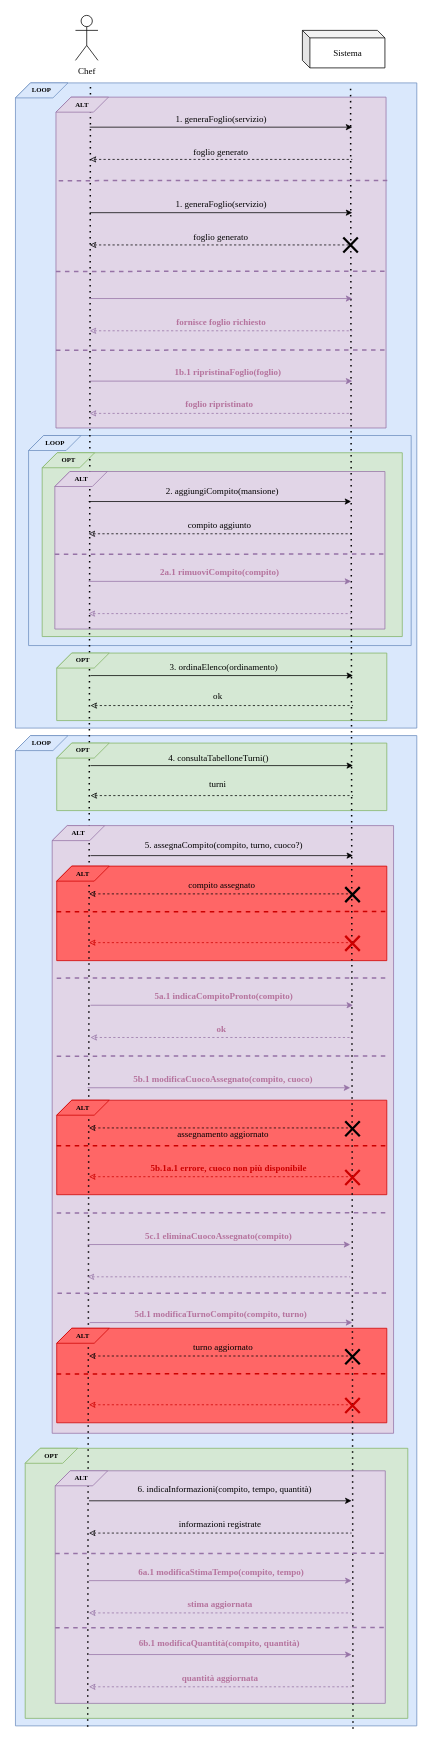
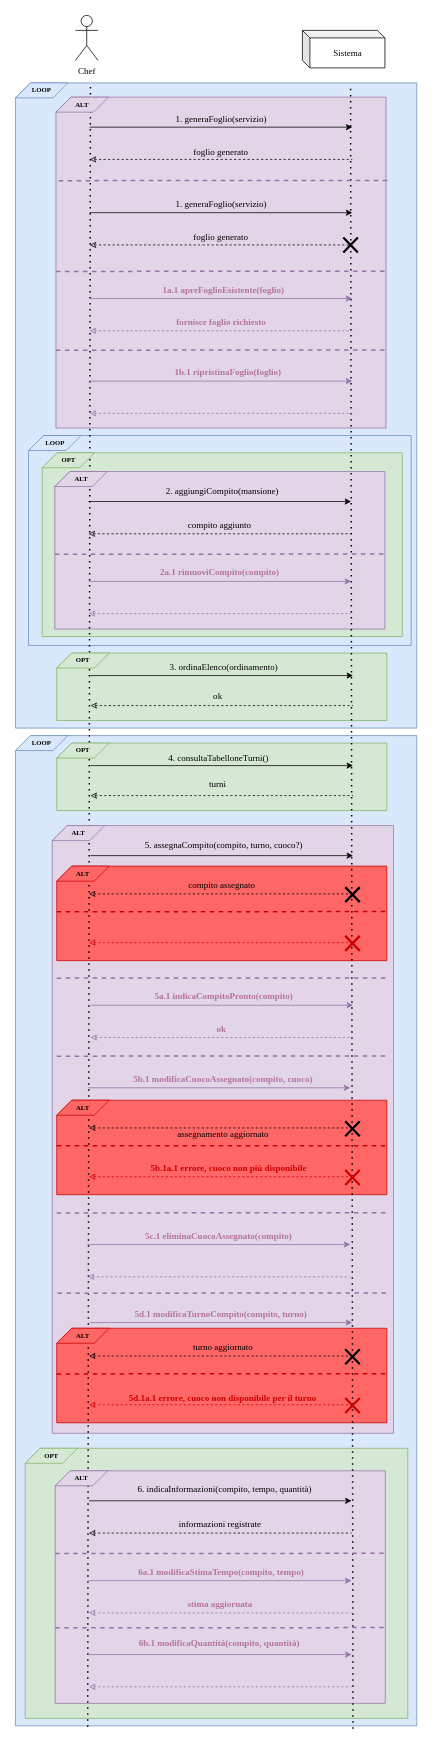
none -> (223, 290)
(219, 405) -> none
none -> (223, 1398)
(220, 1678) -> none
